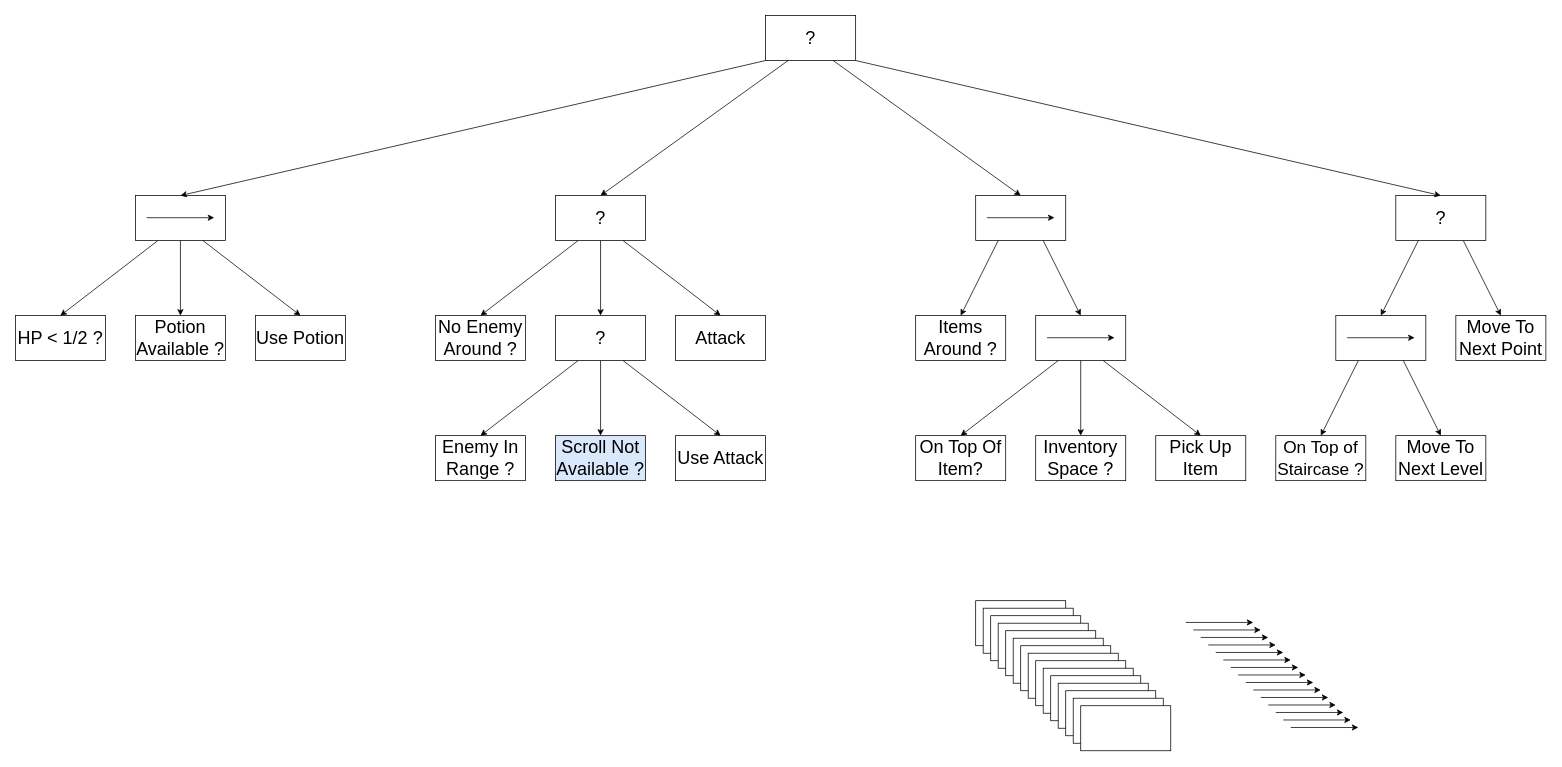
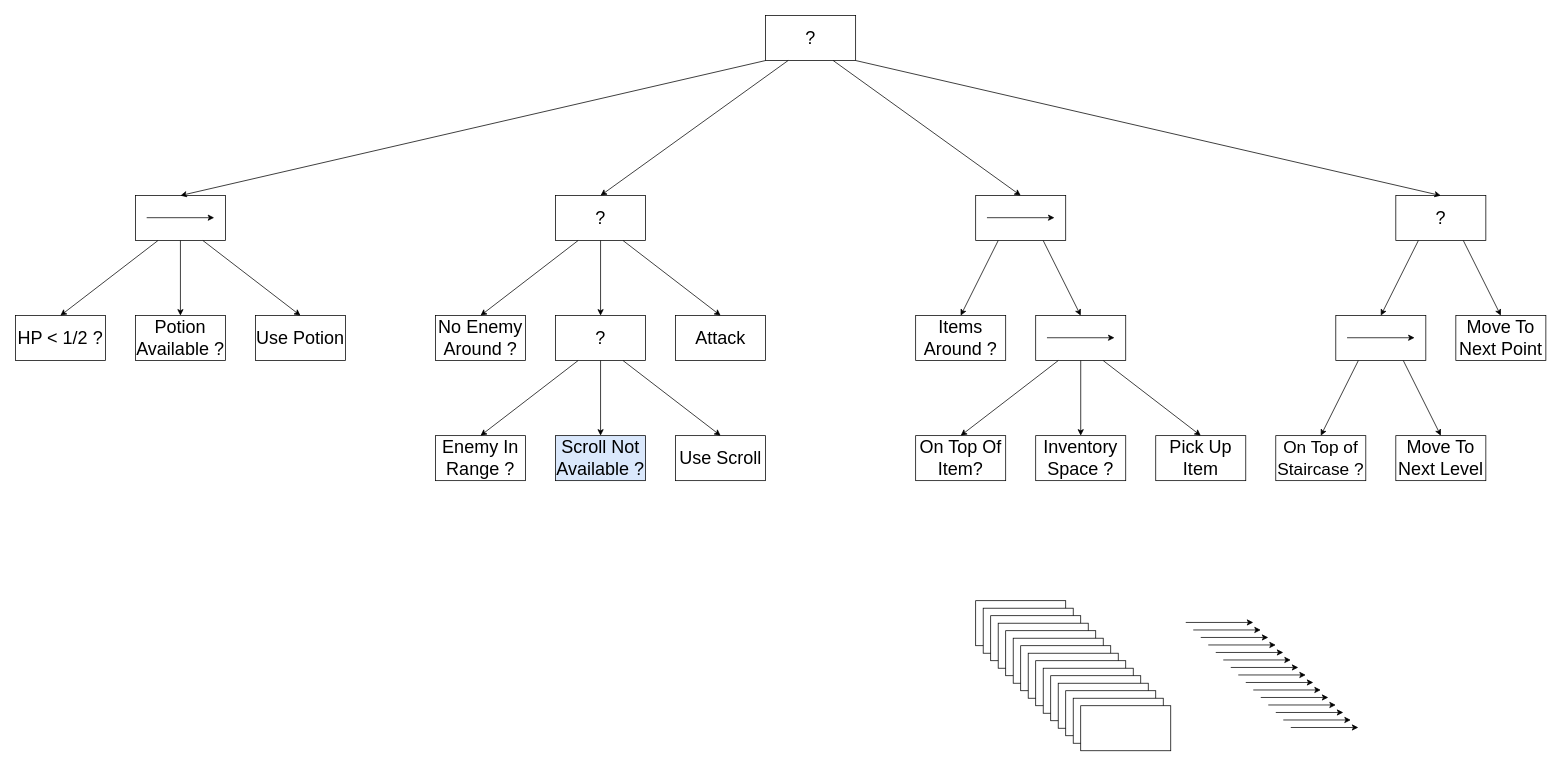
(720, 458) -> (720, 458)
